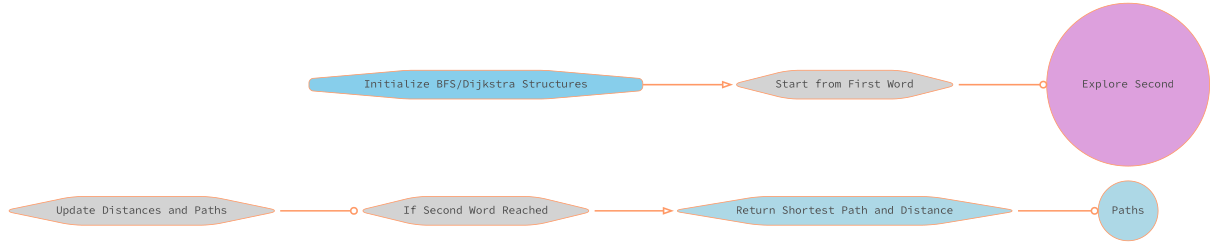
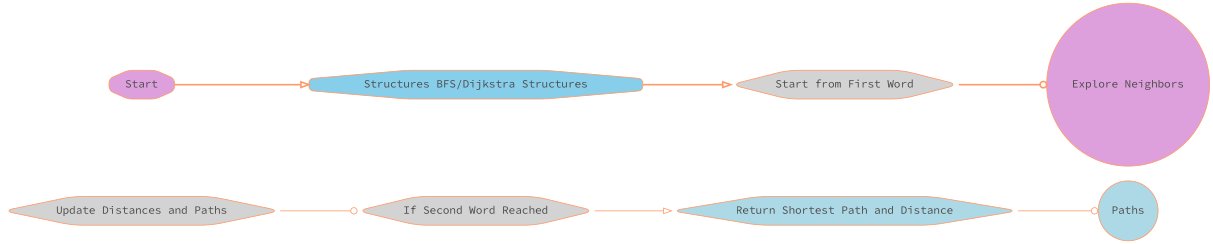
none -> (142, 85)
(476, 85) -> (476, 85)
(1128, 85) -> (1128, 85)
(315, 211) -> (315, 211)
(629, 211) -> (629, 211)
(1055, 211) -> (1055, 211)
